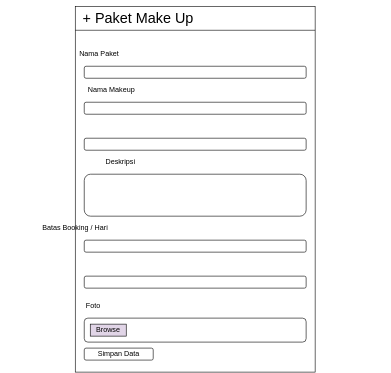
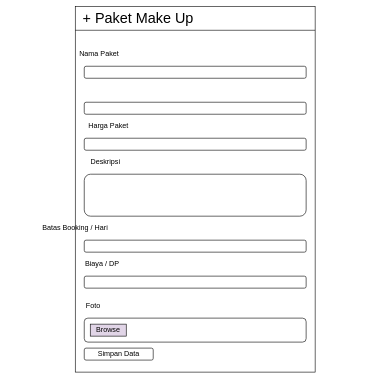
(111, 90) -> none
none -> (108, 126)
(120, 162) -> (105, 162)
none -> (102, 264)
